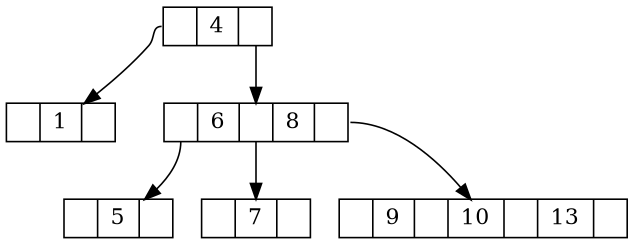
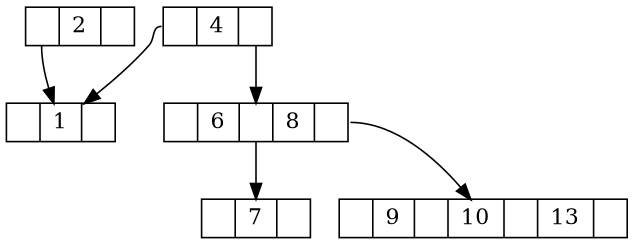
none -> (80, 26)
(118, 218) -> none
